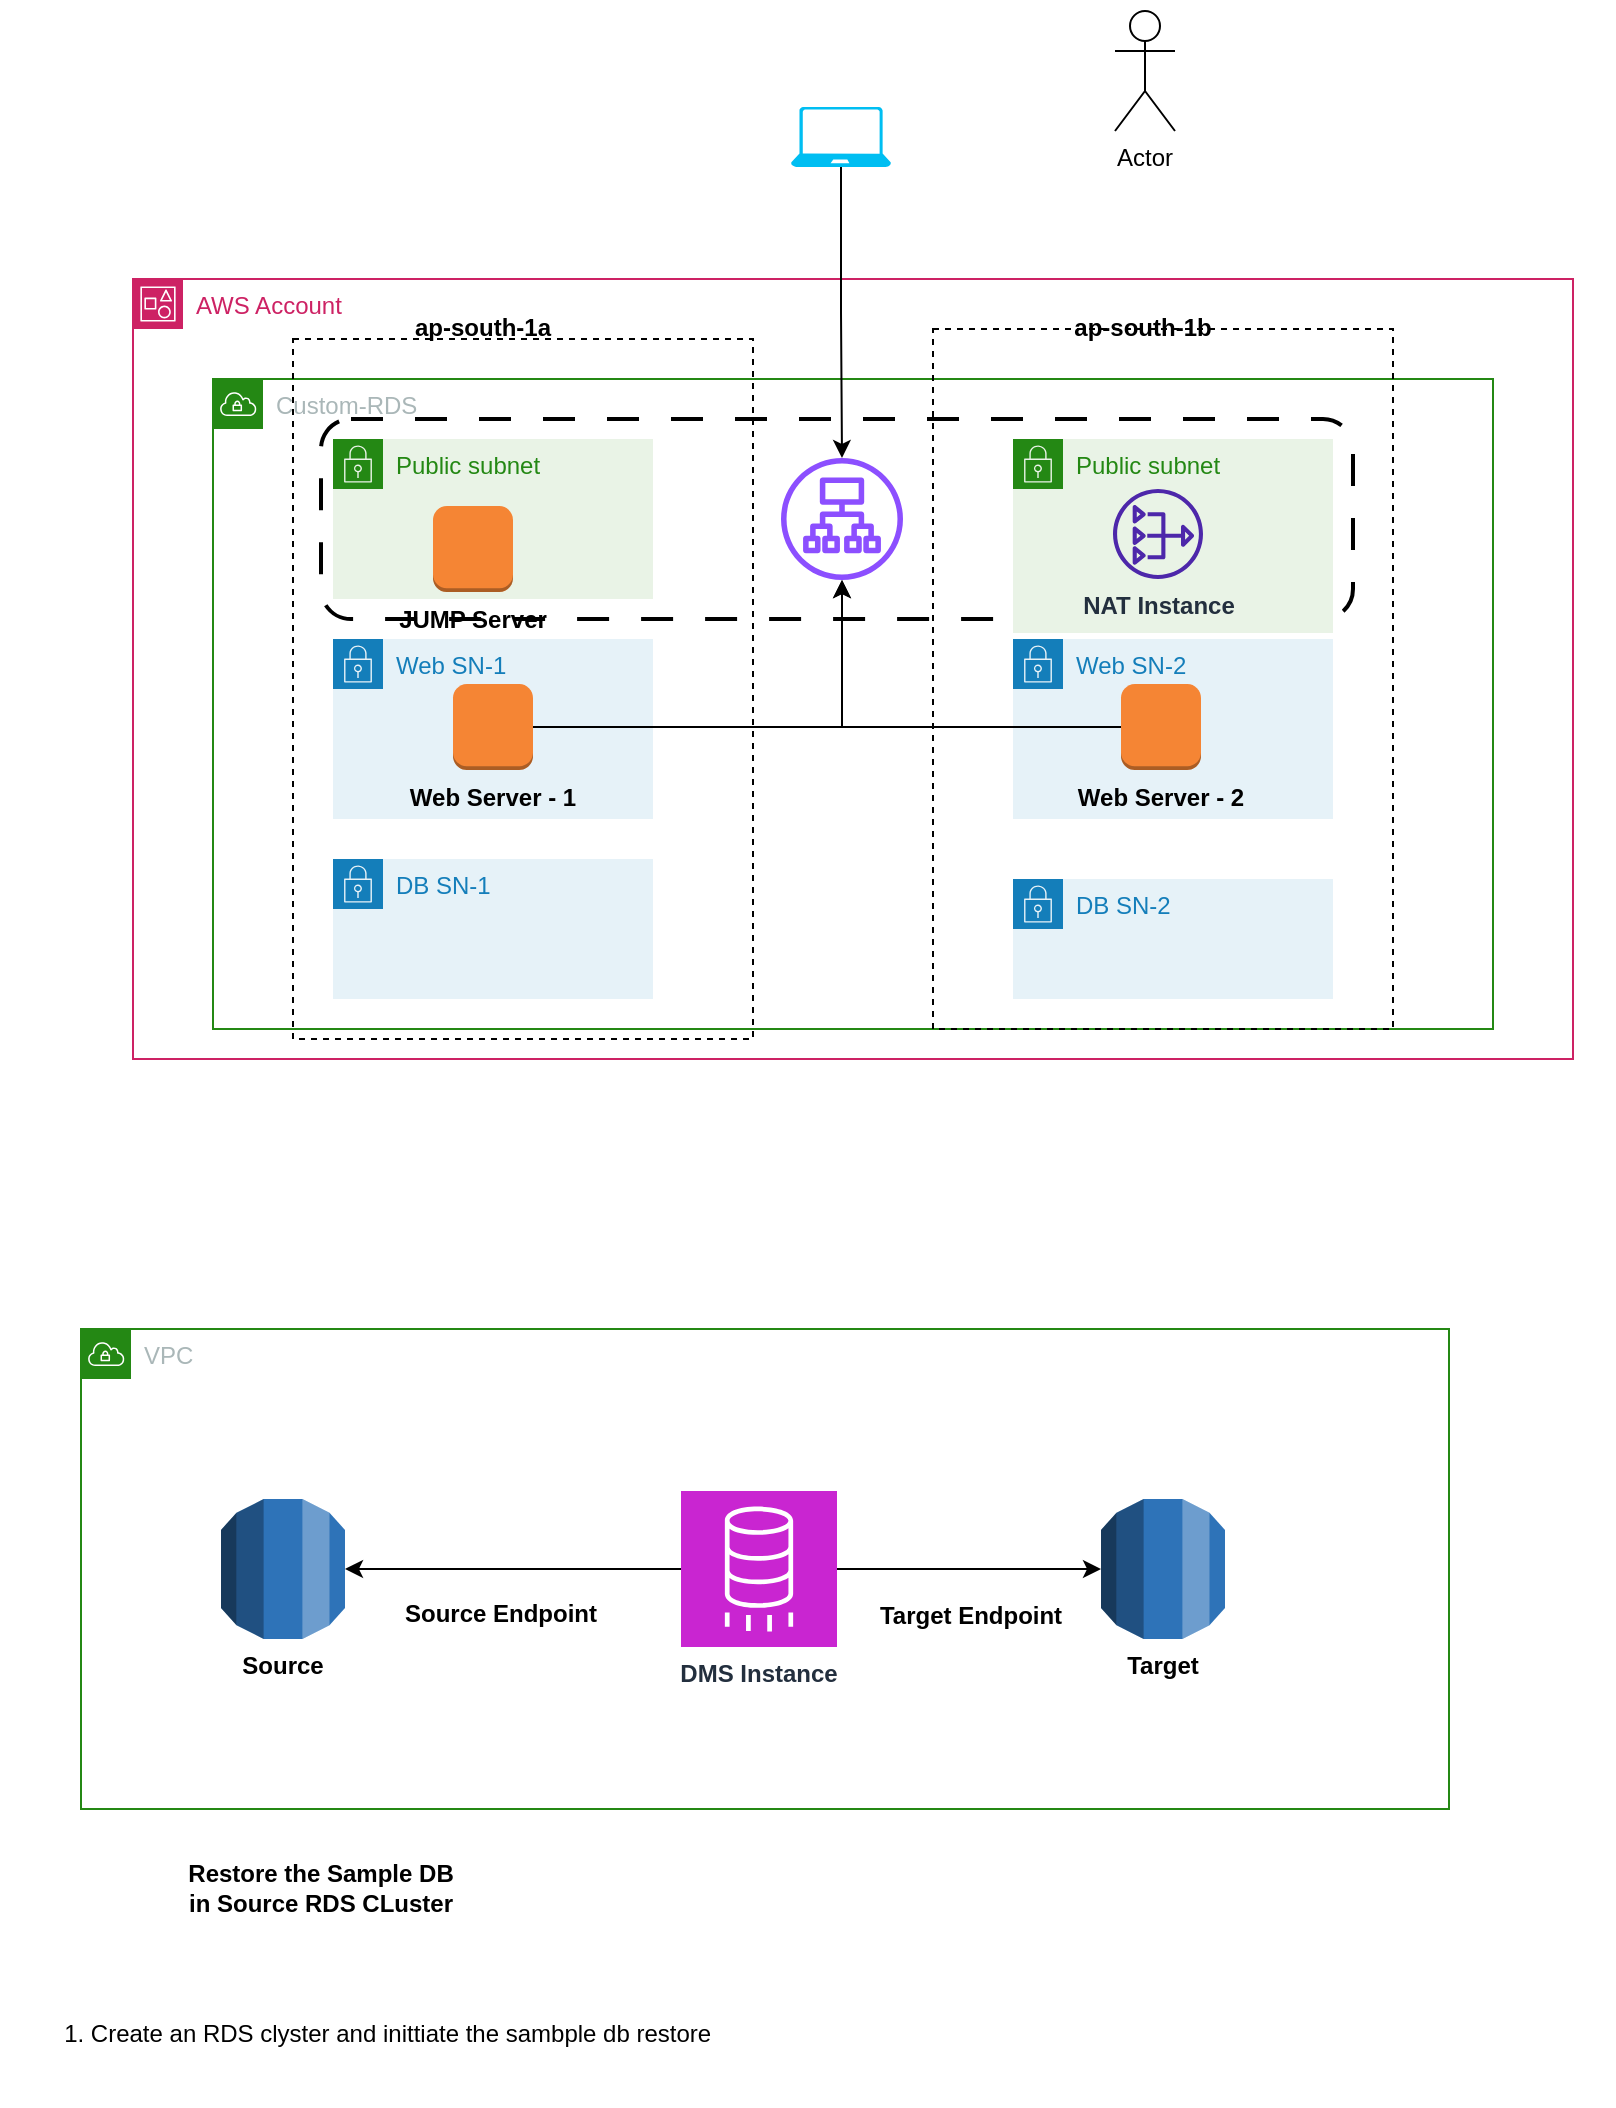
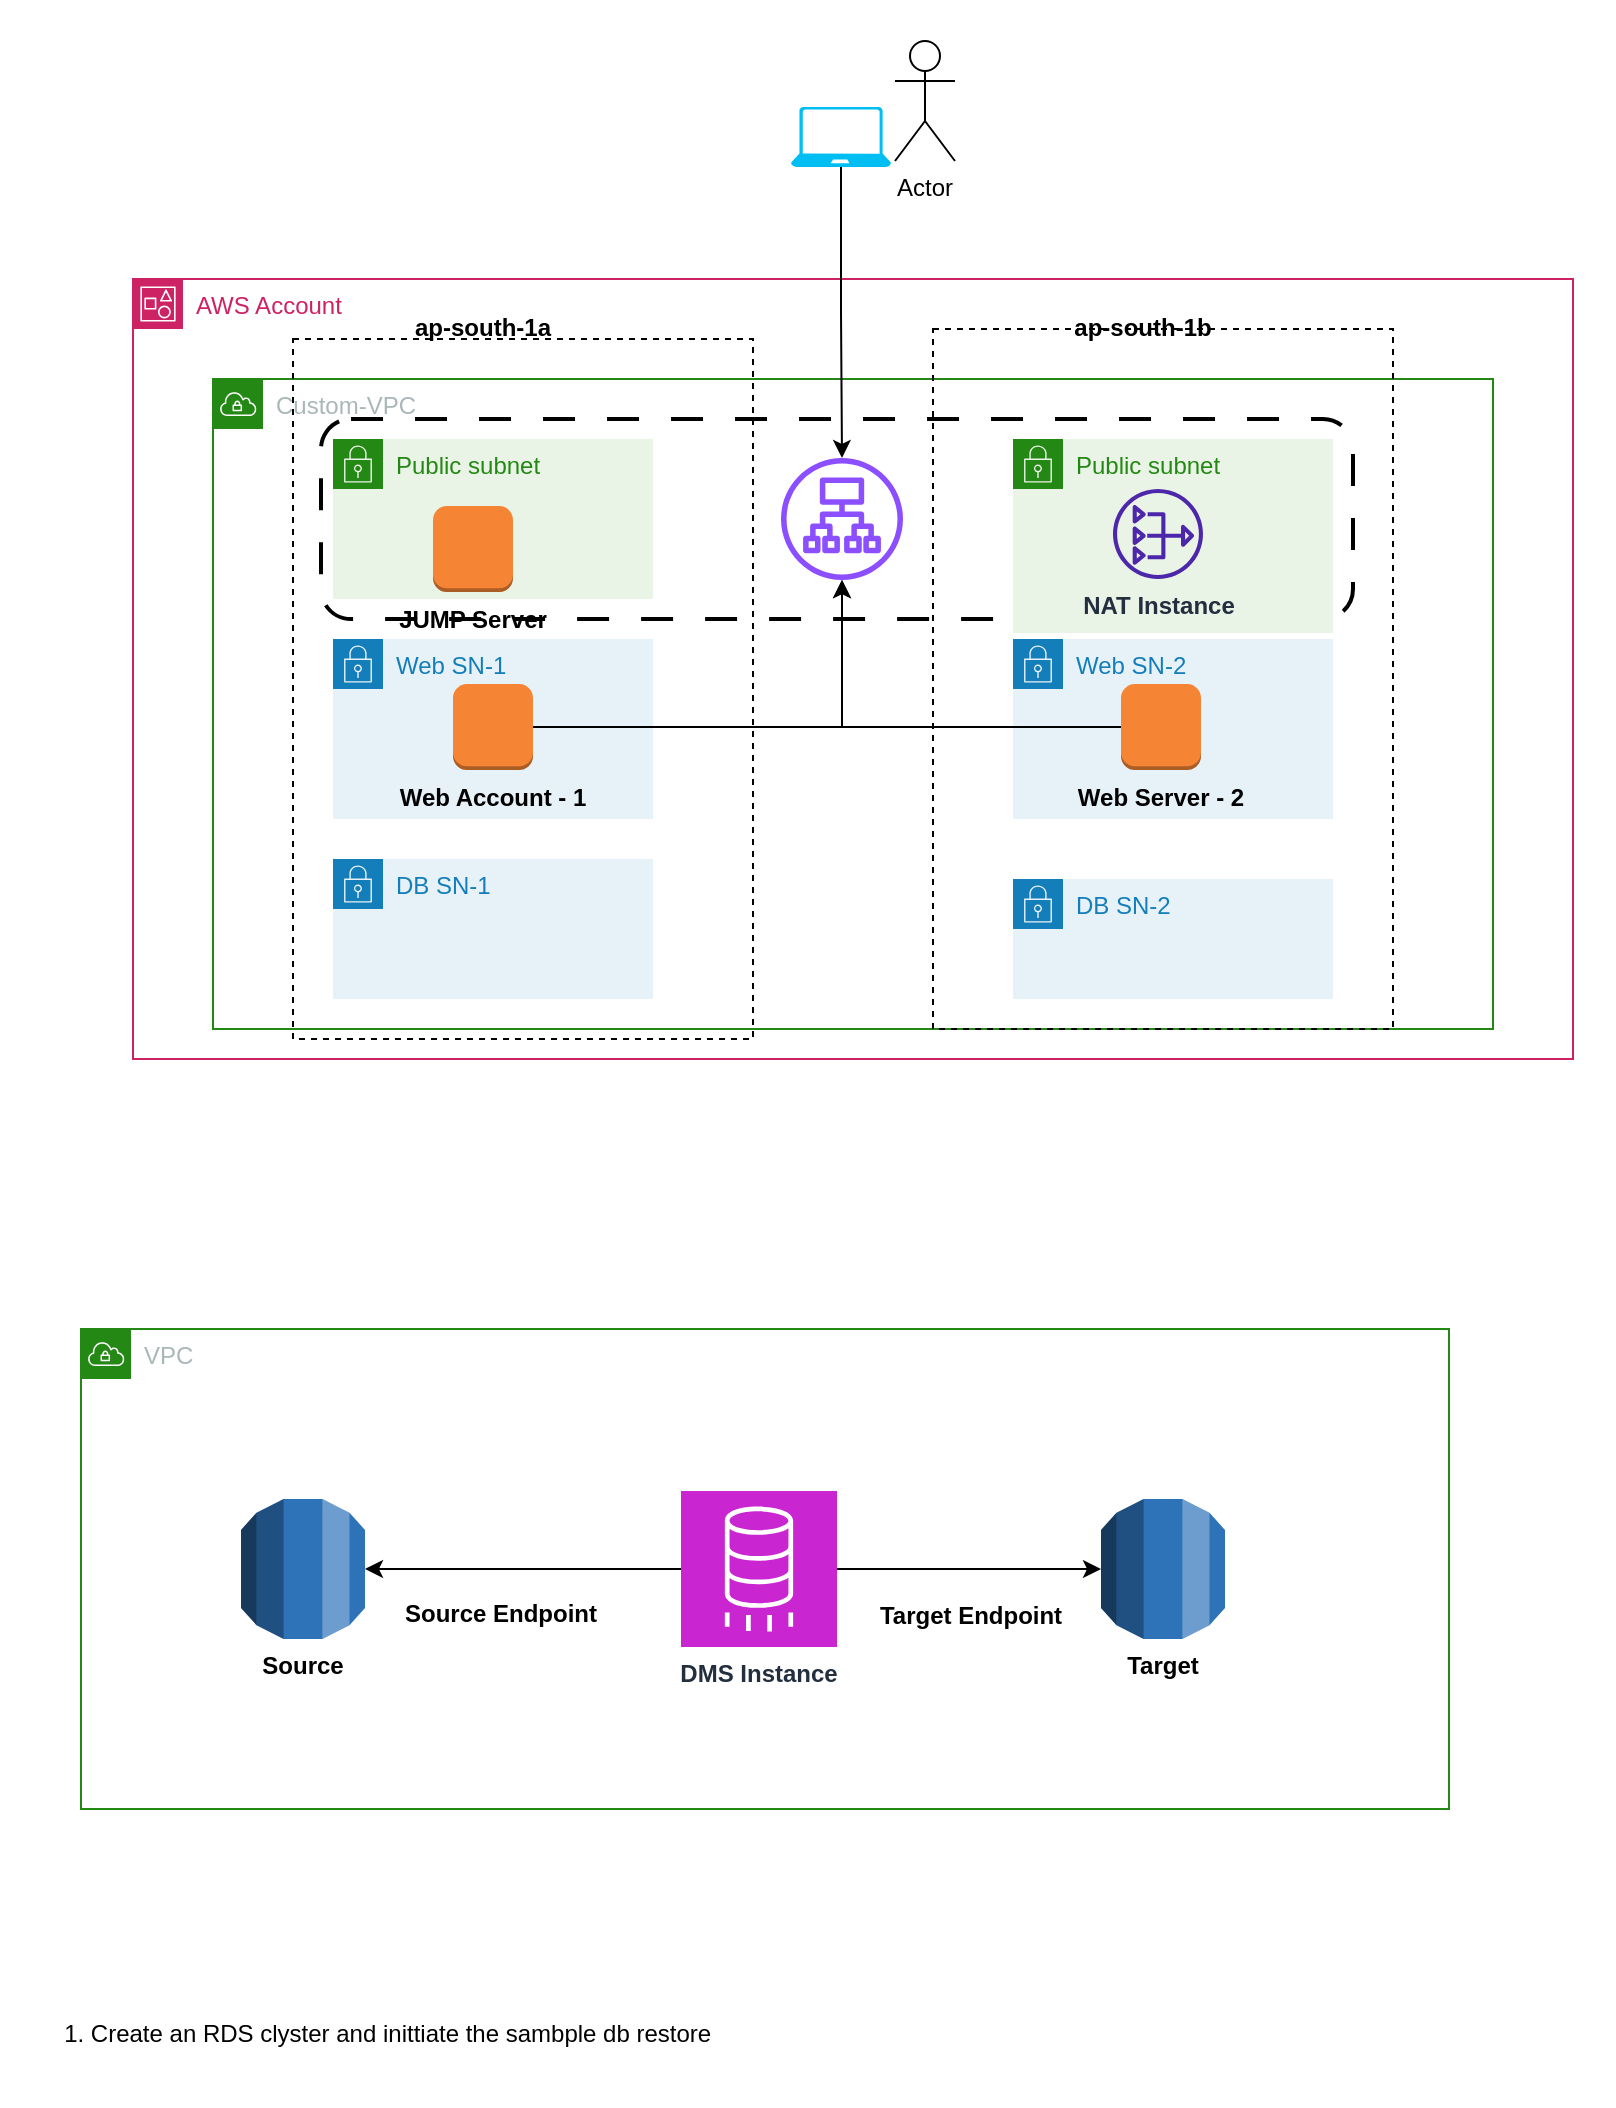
(1145, 71) -> (925, 101)
(344, 407) -> (344, 407)
(494, 799) -> (494, 799)
(283, 1569) -> (303, 1569)
(321, 1889) -> none
